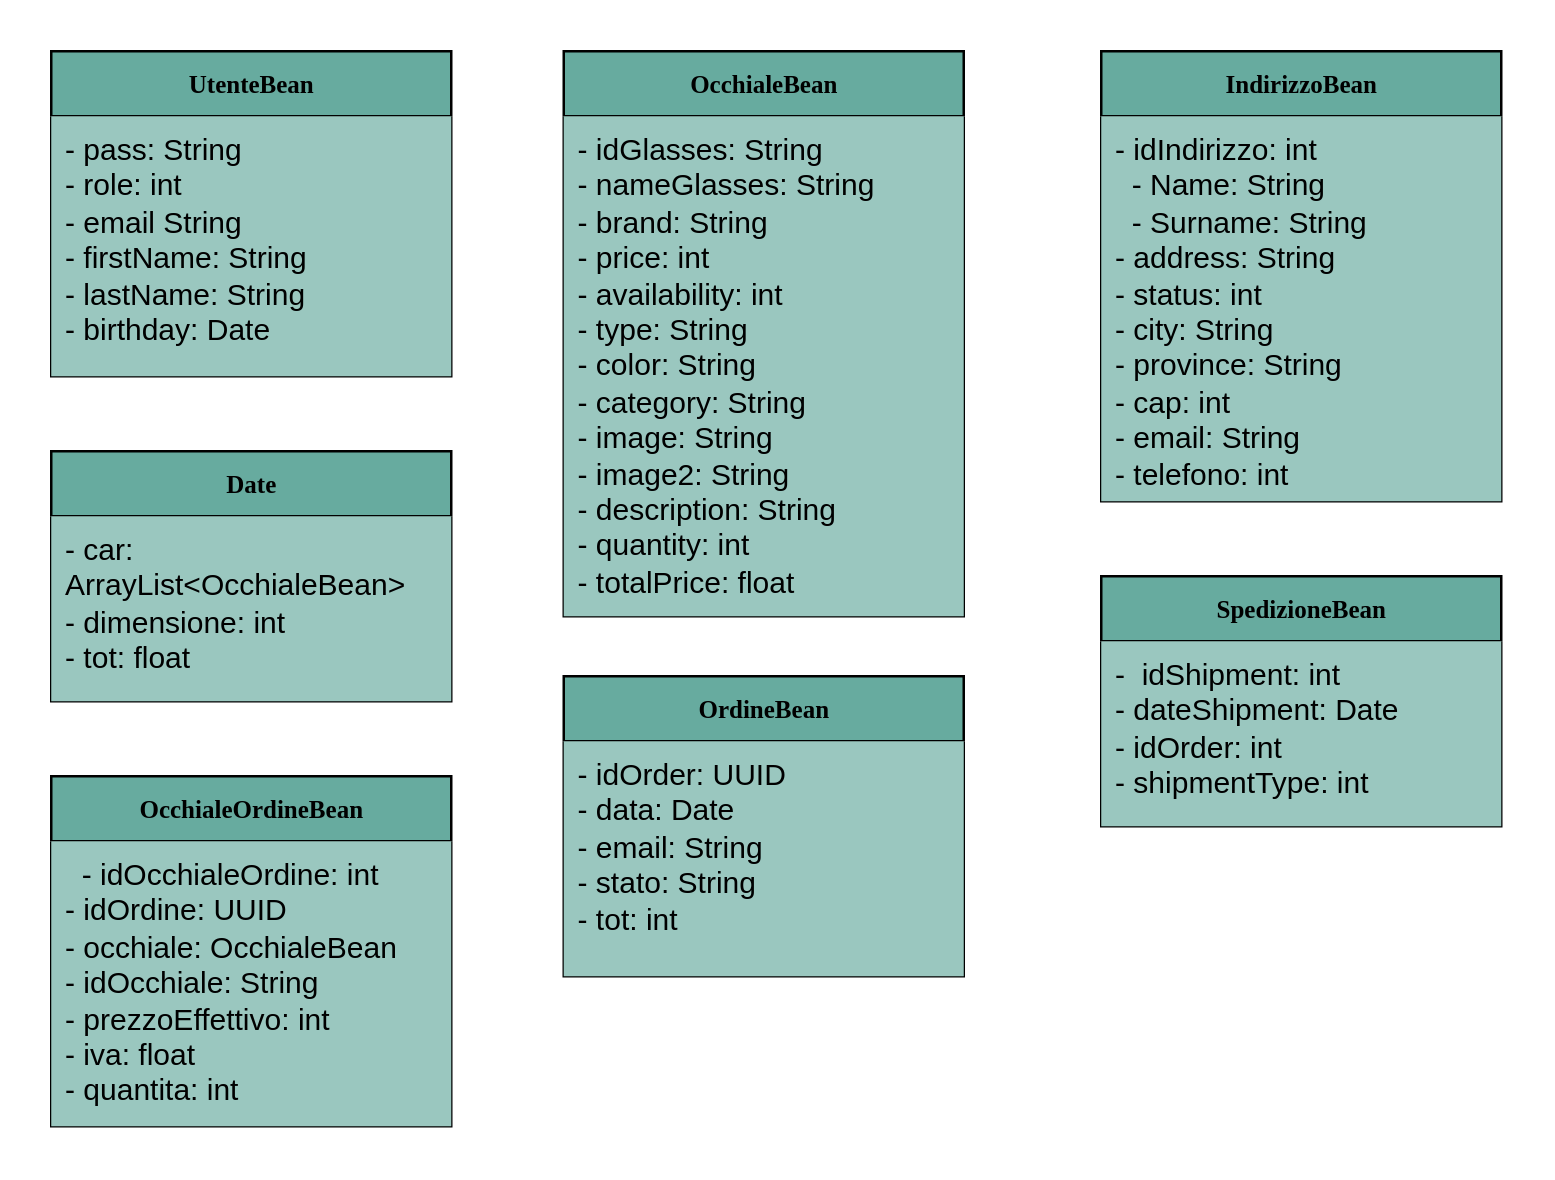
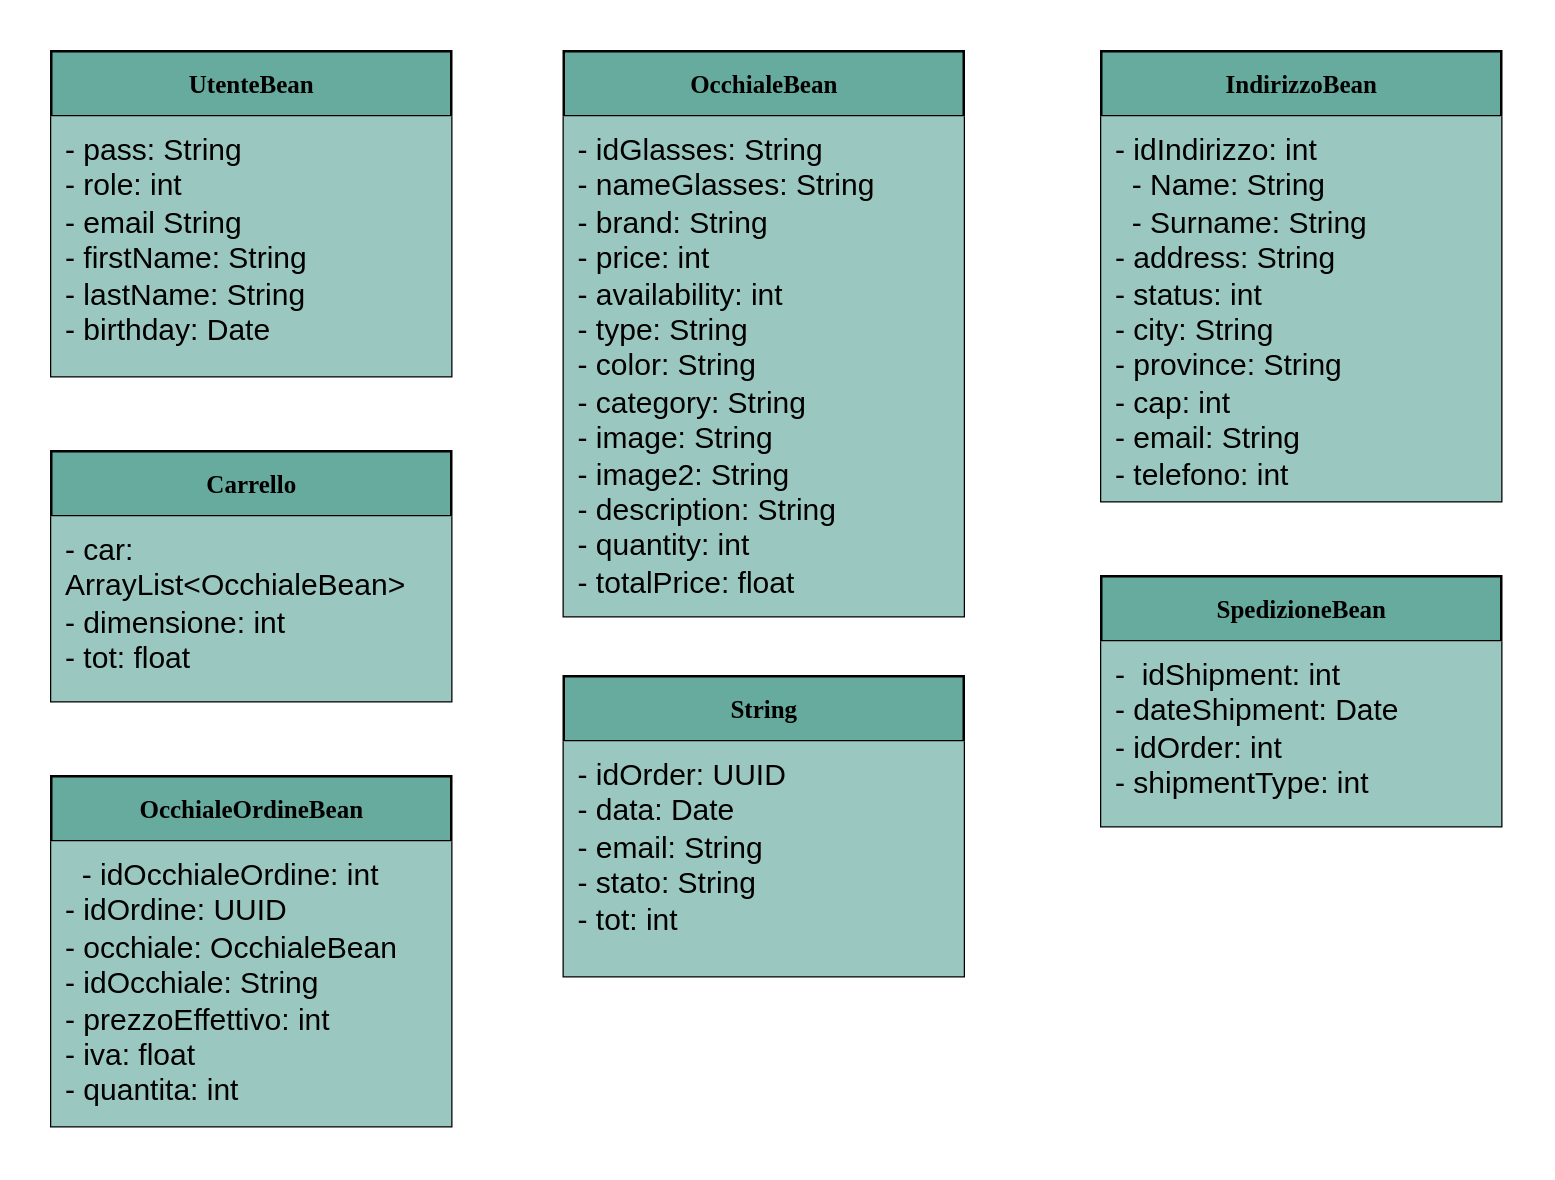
(253, 484) -> (253, 484)
(765, 709) -> (765, 709)
